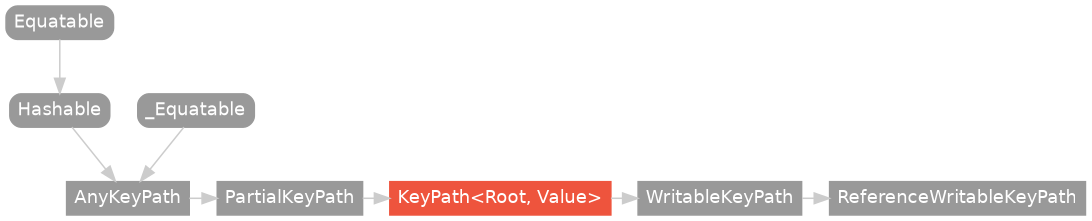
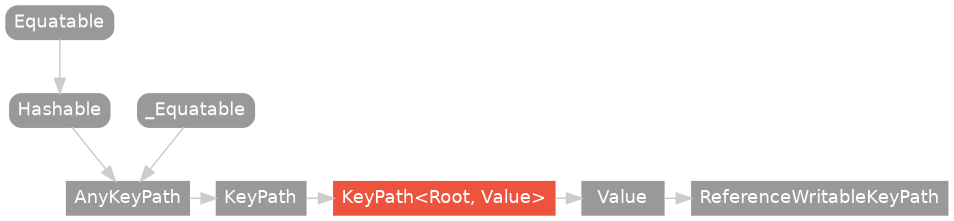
(290, 198) -> (261, 198)
(720, 198) -> (623, 198)
